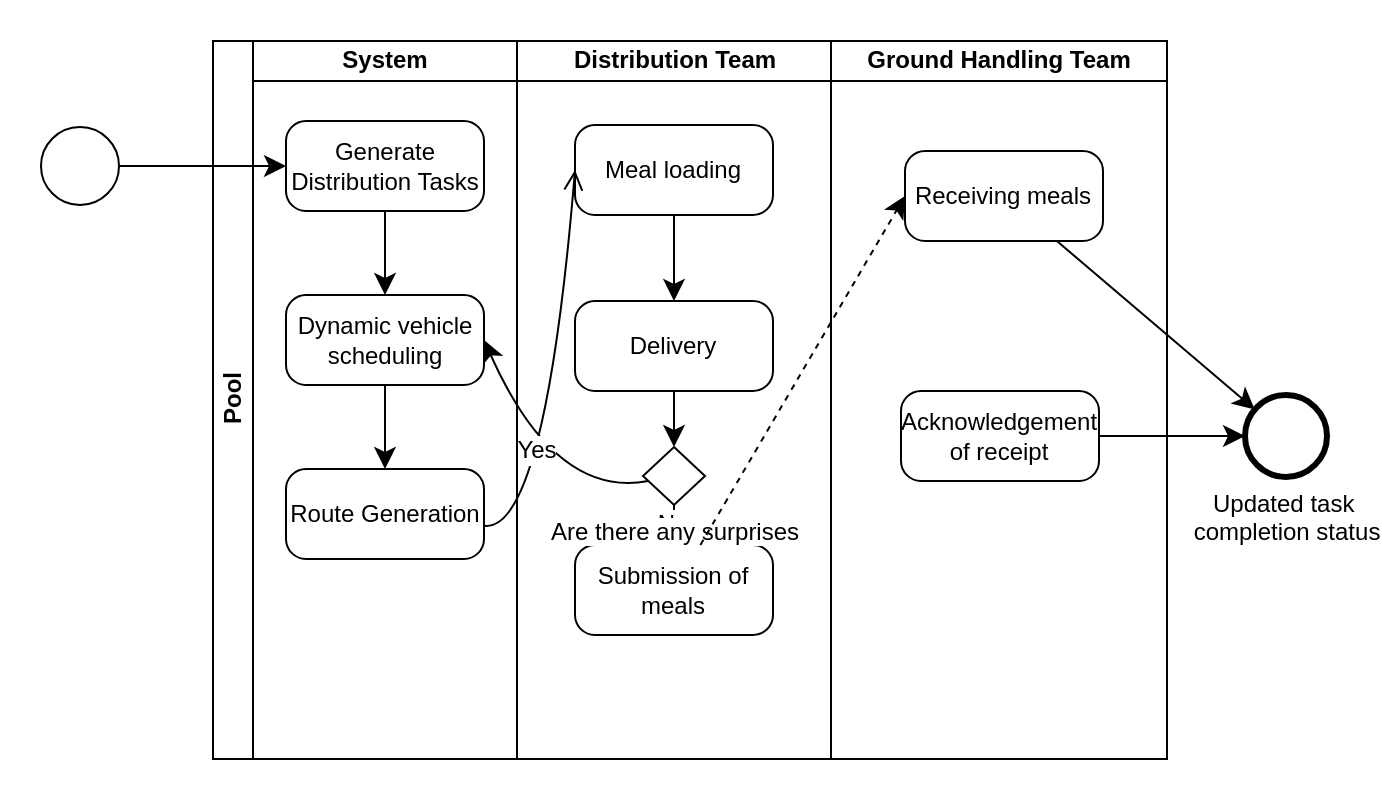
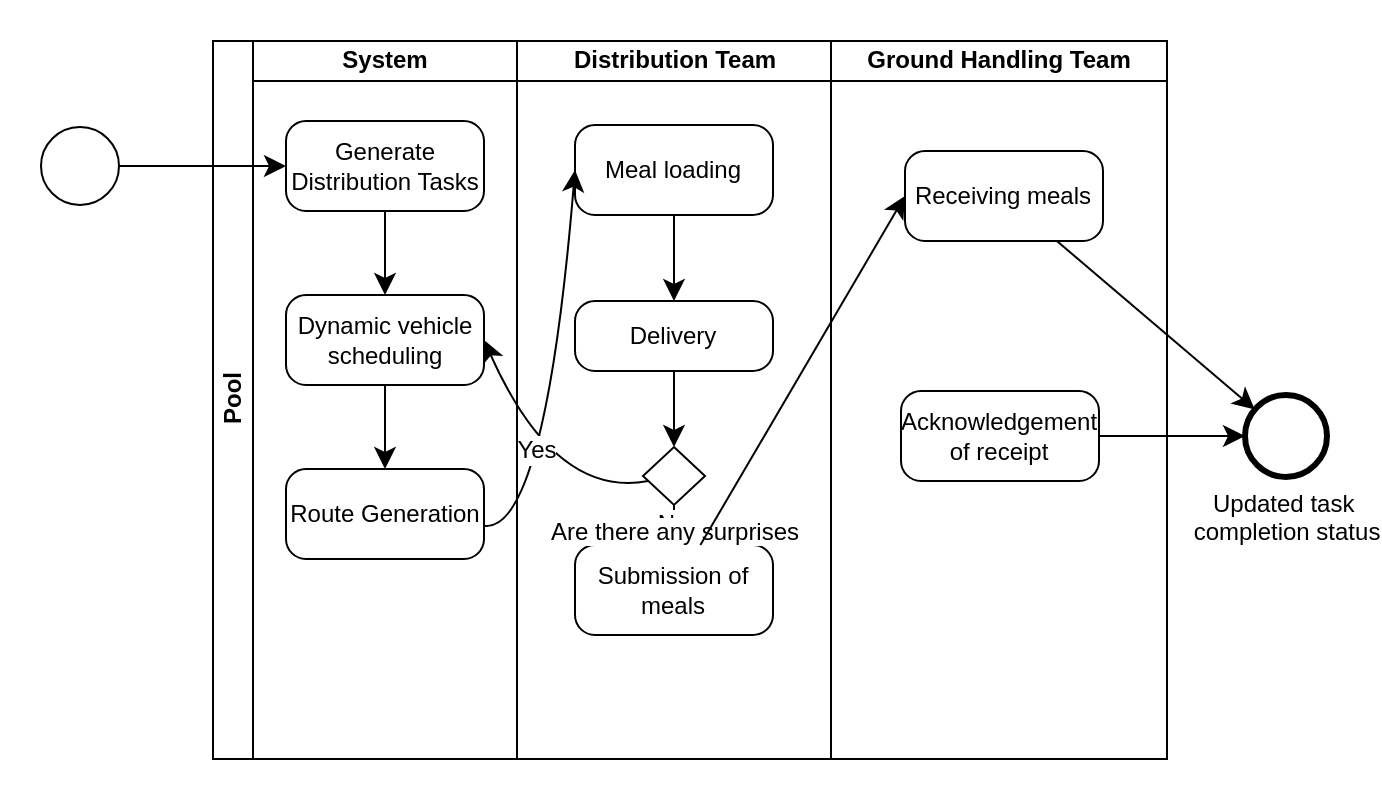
(574, 183) -> (574, 188)
(674, 346) -> (674, 336)
(766, 434) -> (766, 434)
